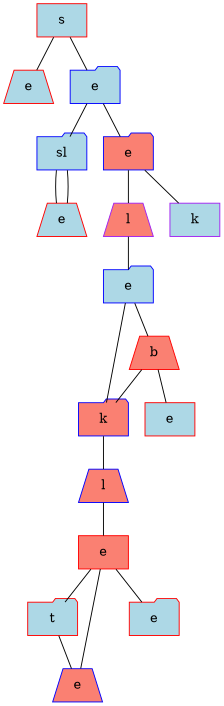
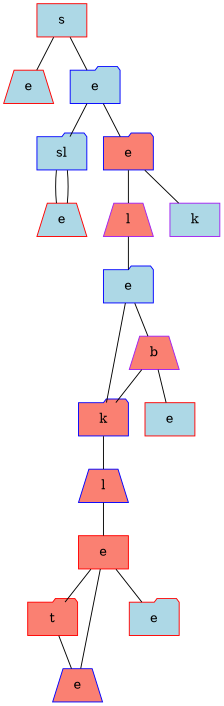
(154, 353) -> (154, 353)
(53, 619) -> (53, 619)
